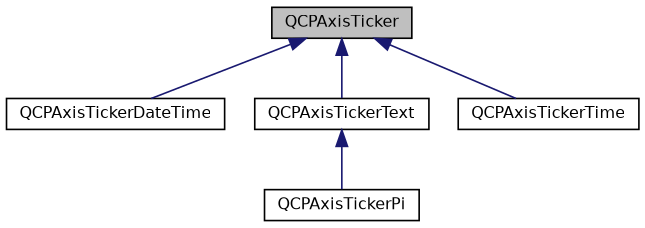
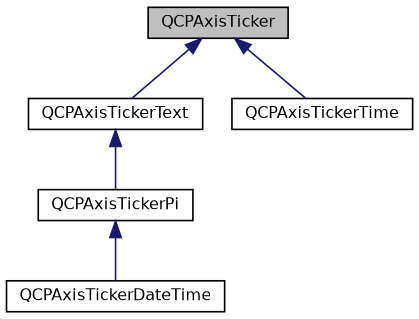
(221, 71) -> (116, 259)
